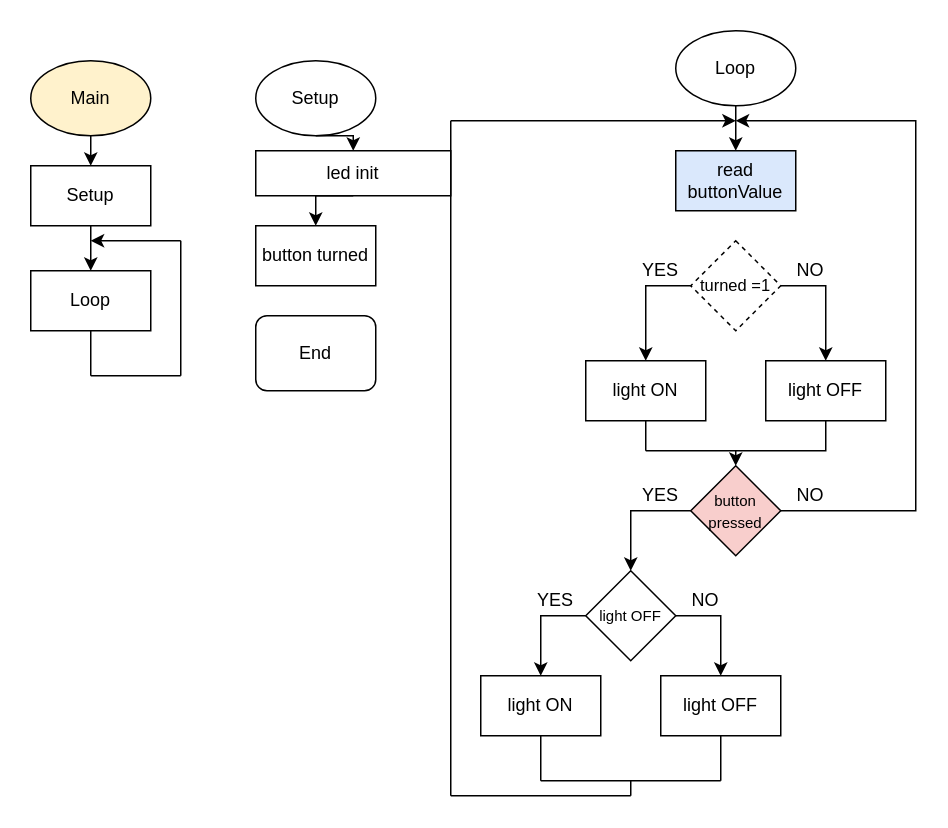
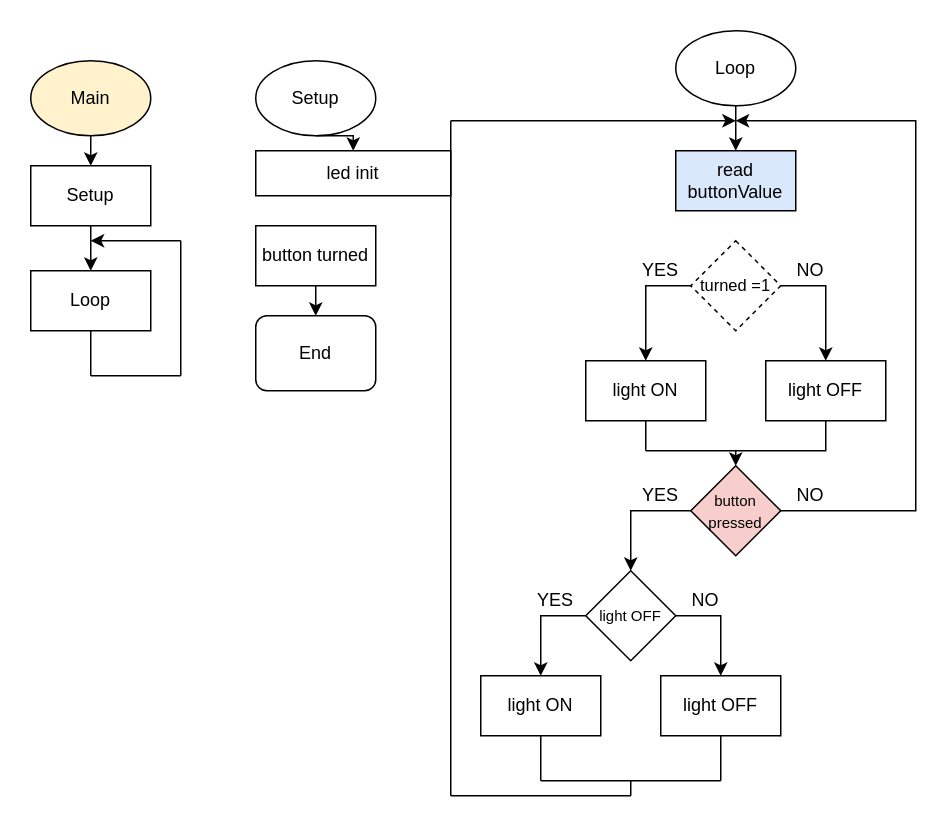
(316, 205) -> none
none -> (316, 296)
